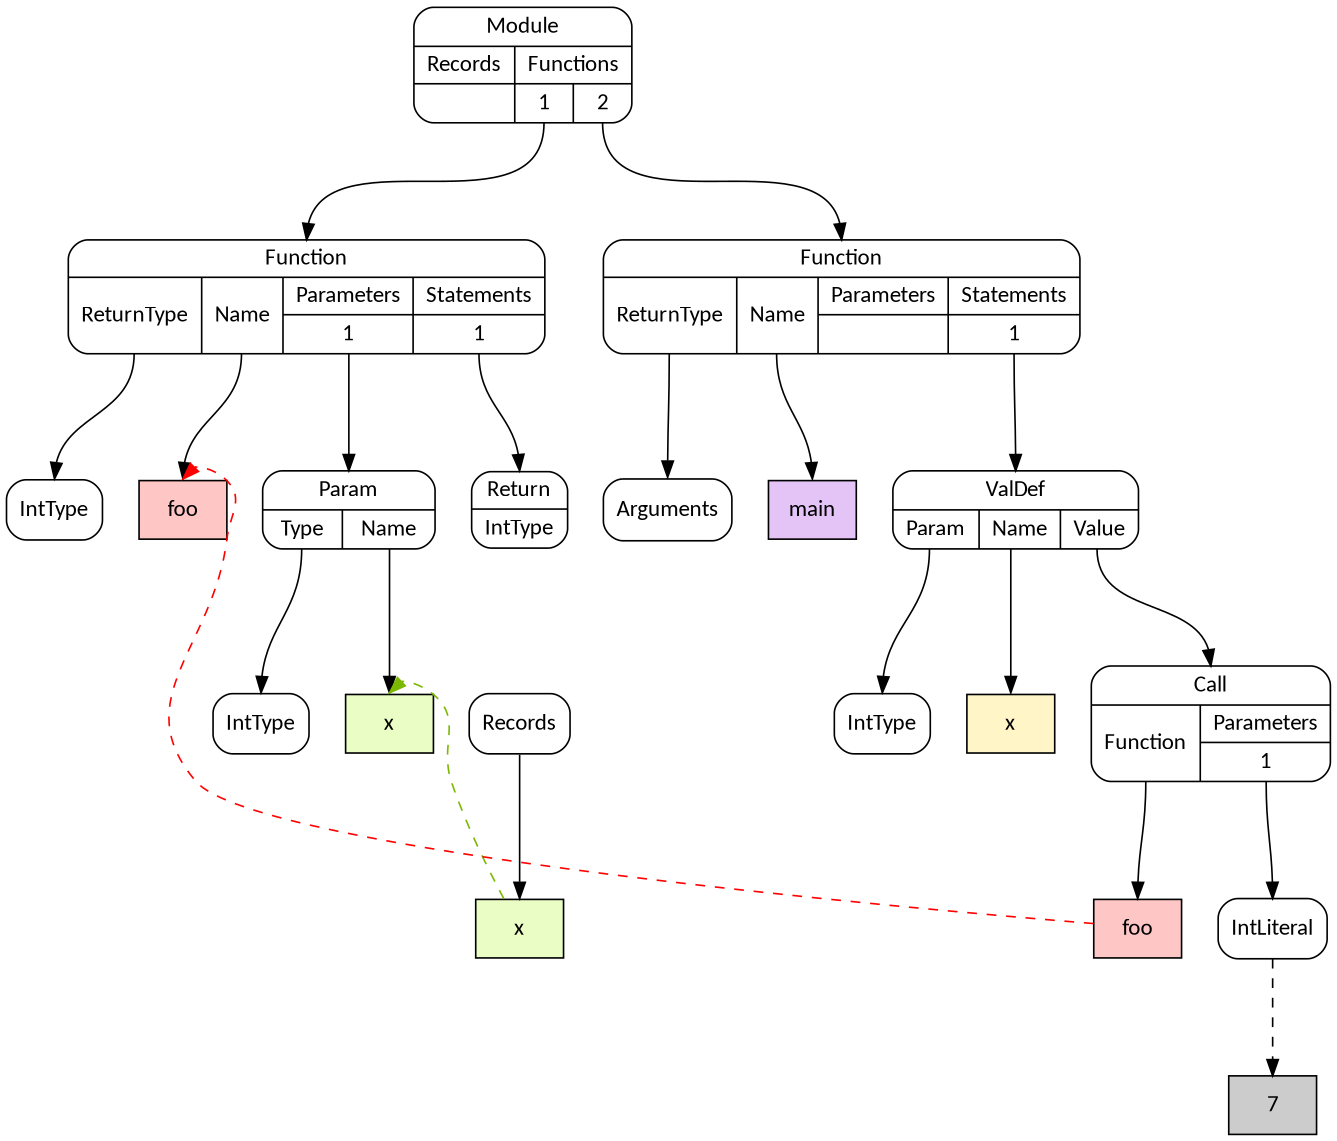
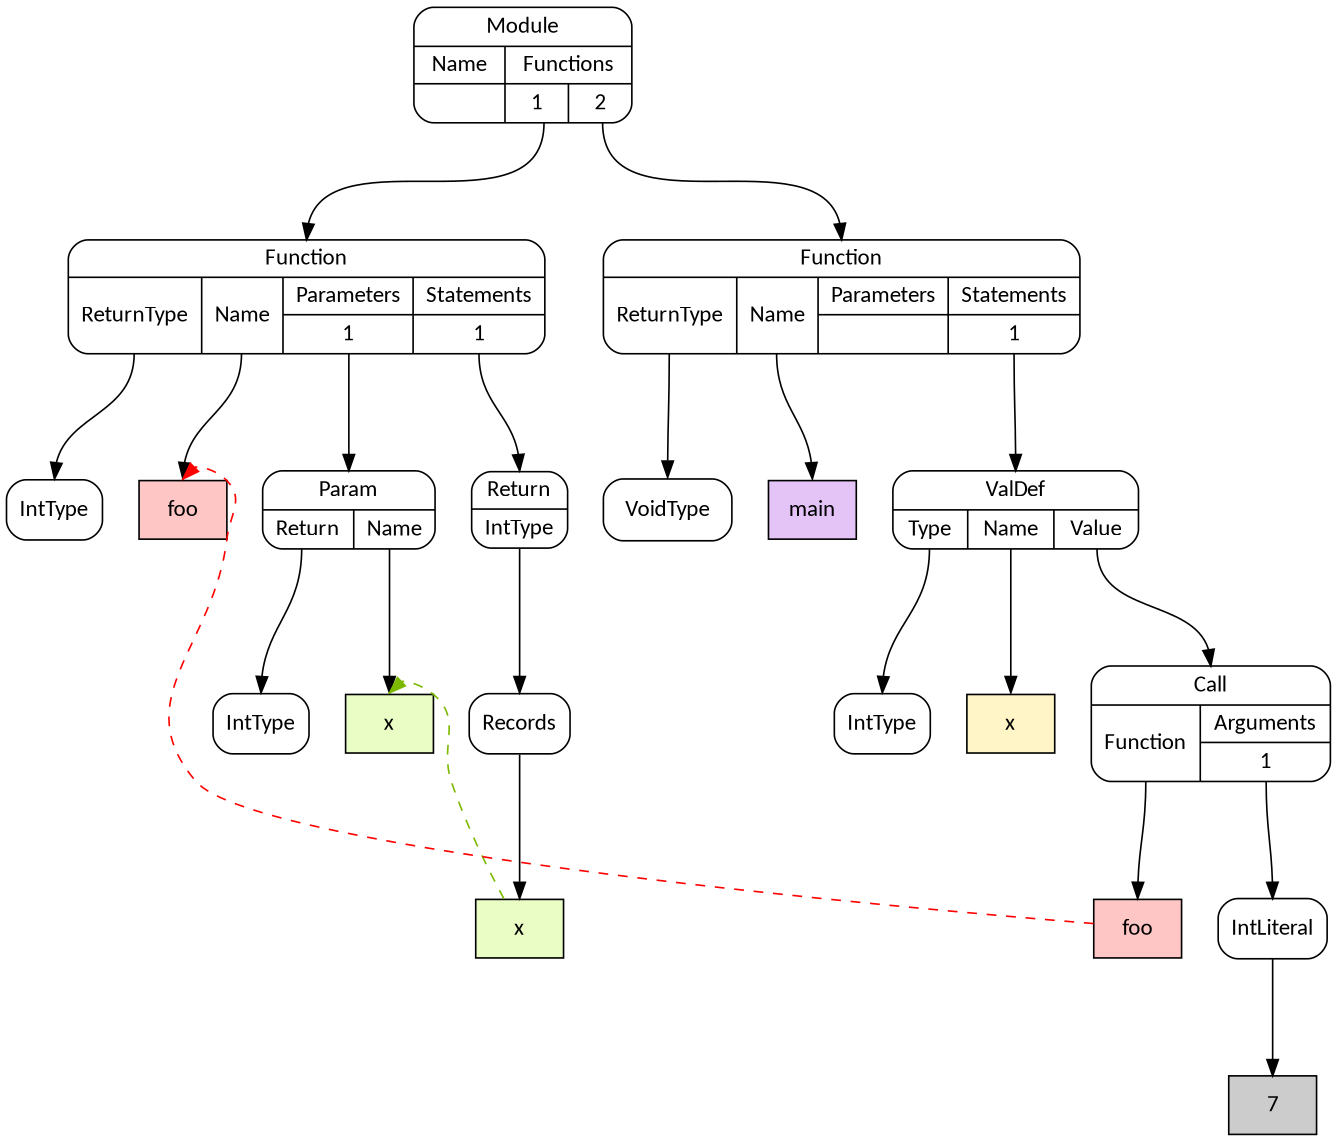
(464, 64) -> (459, 64)
(668, 510) -> (668, 510)
(303, 529) -> (308, 529)
(936, 529) -> (930, 529)
none -> (520, 612)
(1265, 723) -> (1265, 723)
(1273, 1009) -> (1273, 1009)
